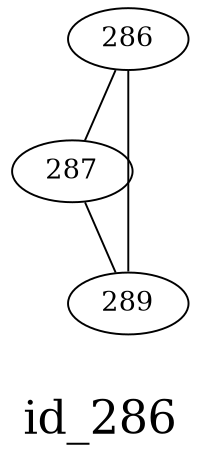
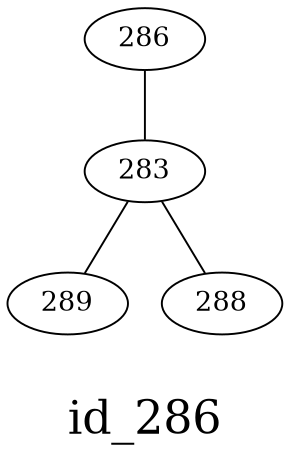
(72, 171) -> (145, 171)
(128, 171) -> none
none -> (222, 303)
